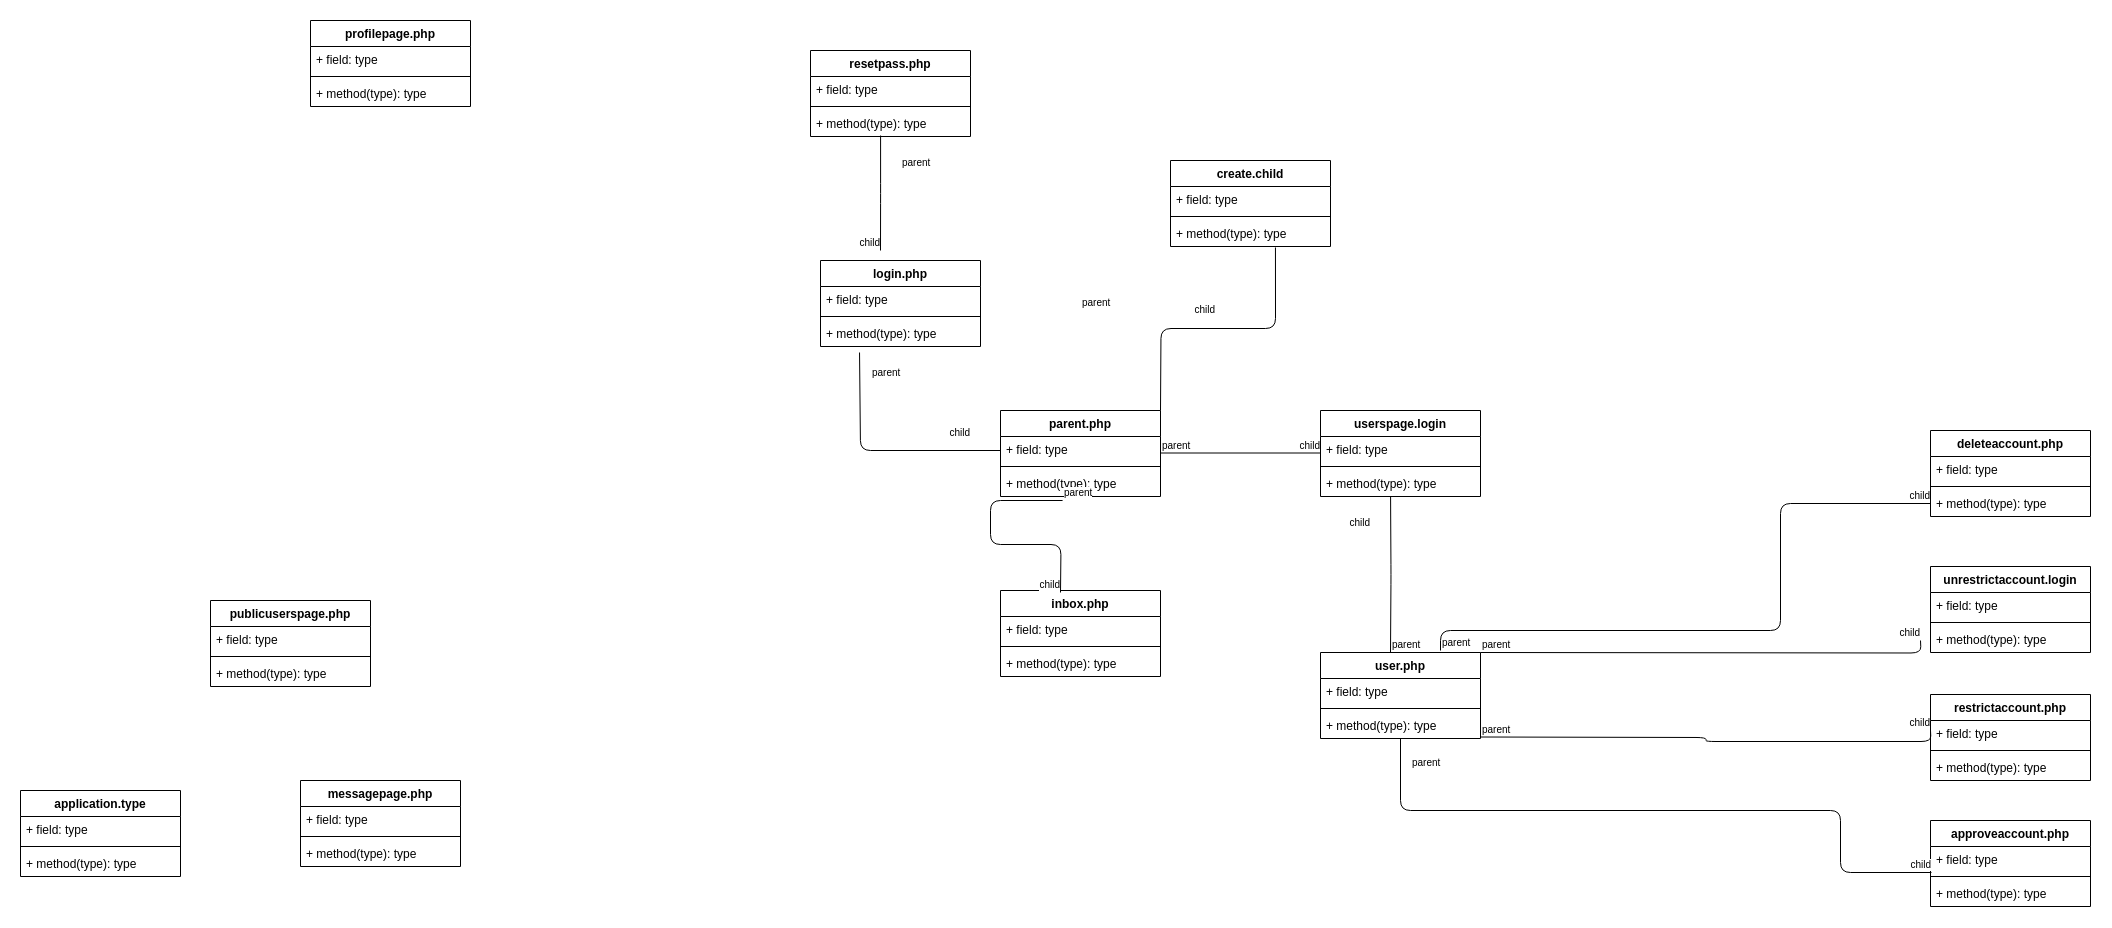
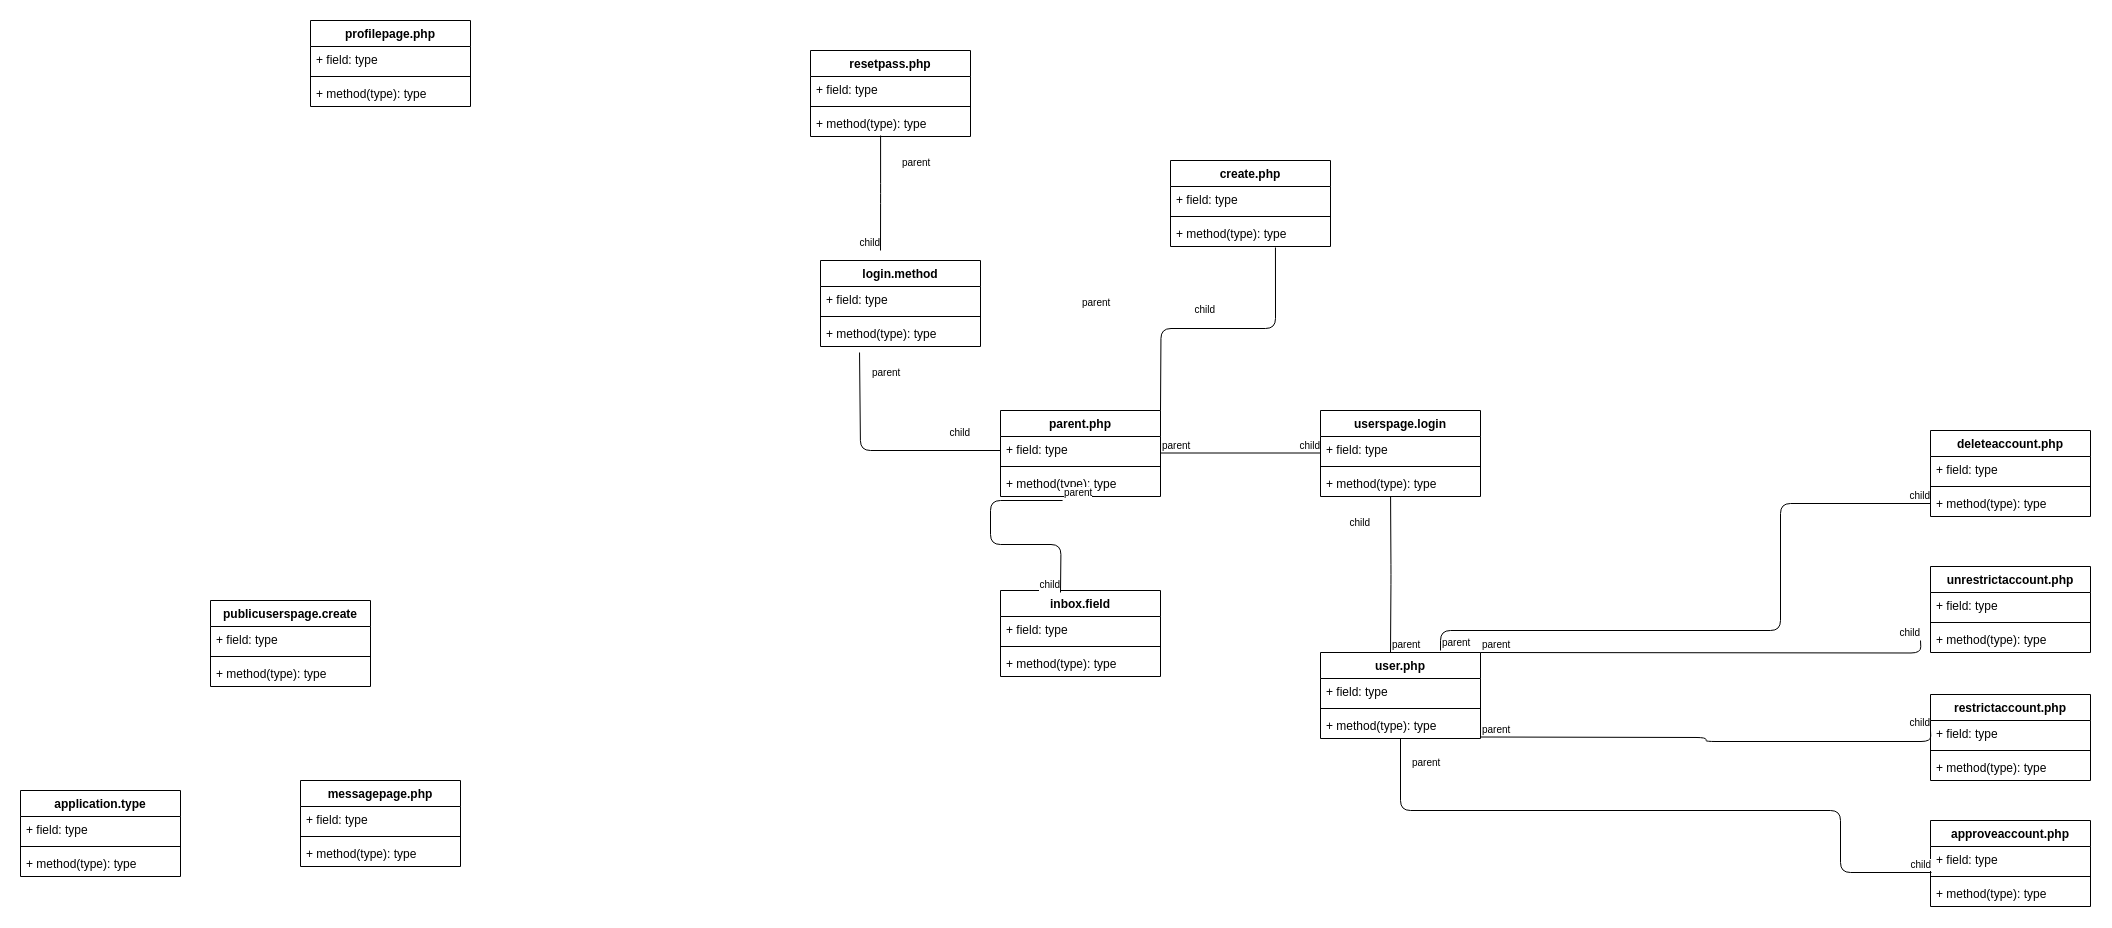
(1250, 174) -> (1250, 174)
(900, 274) -> (900, 274)
(2010, 580) -> (2010, 580)
(1080, 604) -> (1080, 604)
(290, 614) -> (290, 614)
